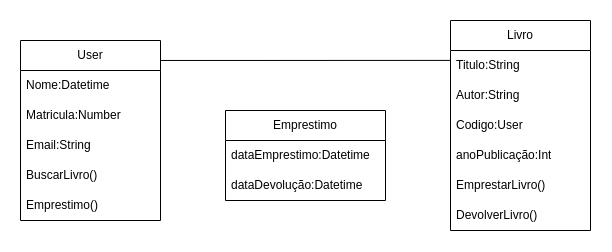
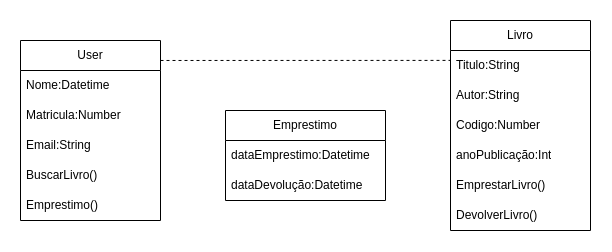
(305, 60) -> (305, 60)
(490, 126) -> (497, 126)
